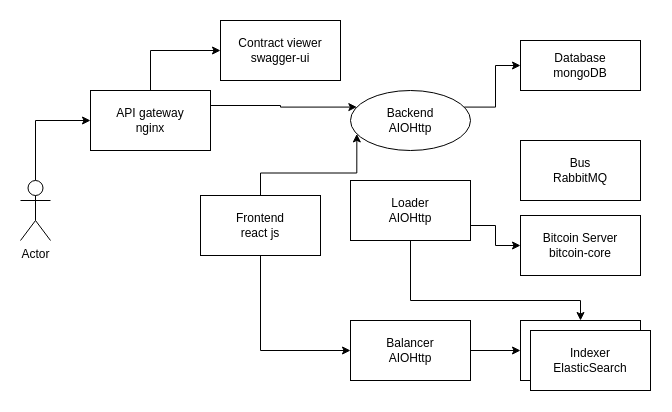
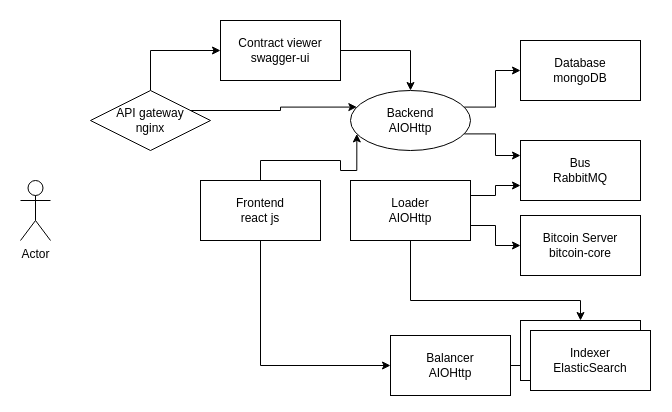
none -> (392, 51)
(581, 66) -> (581, 71)
(151, 121) -> (151, 121)
(36, 127) -> none
none -> (496, 138)
none -> (496, 195)
(261, 226) -> (261, 211)
(411, 351) -> (451, 366)
